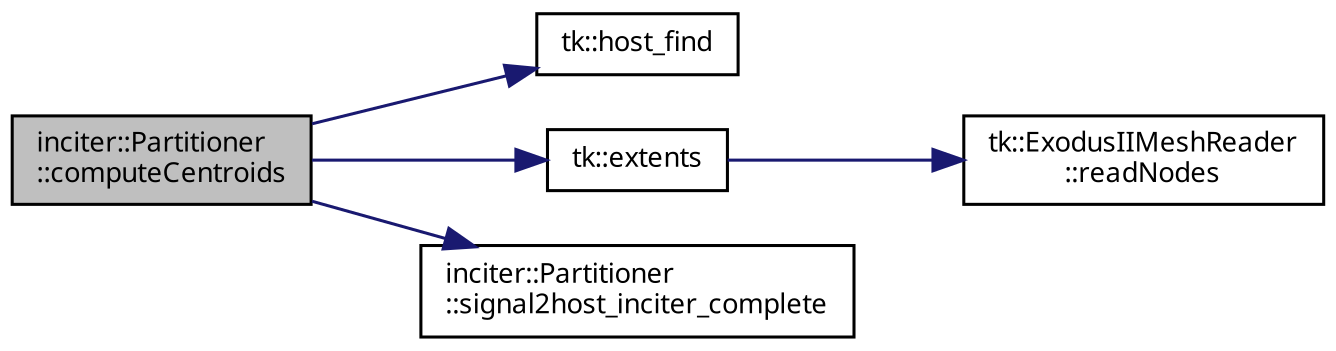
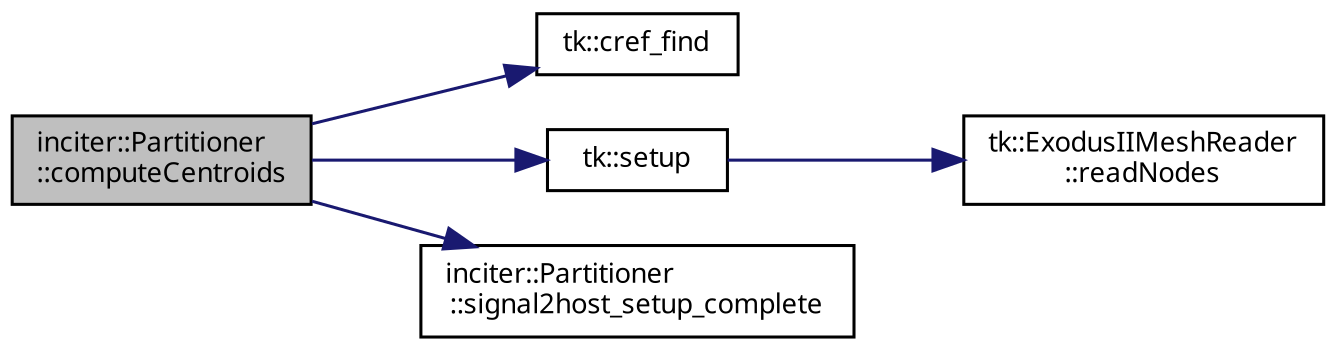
(637, 44) -> (637, 44)
(637, 160) -> (637, 160)
(637, 291) -> (637, 291)
